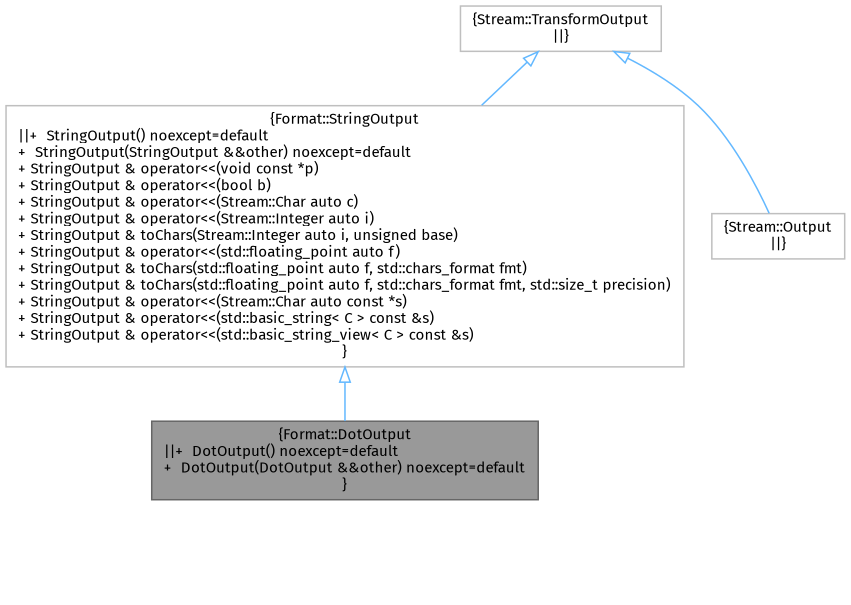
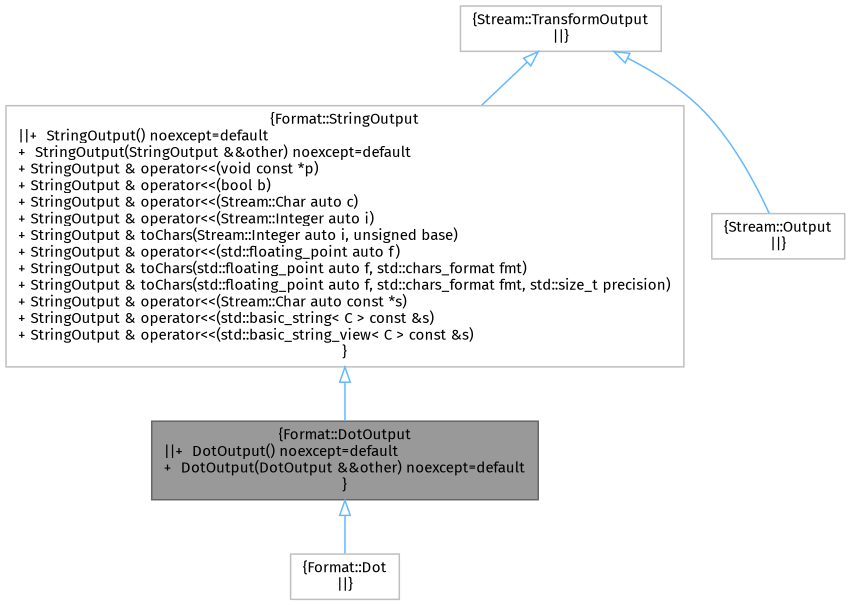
none -> (345, 577)
